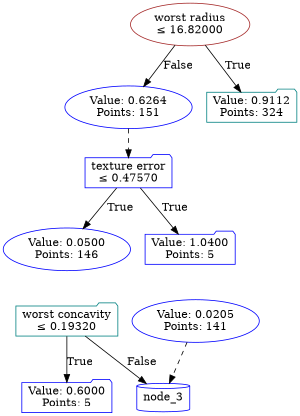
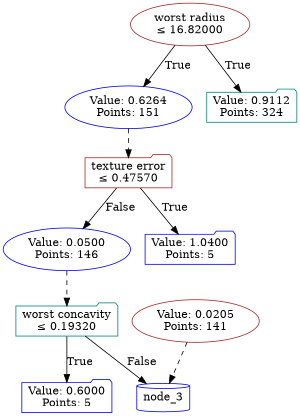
(178, 66) -> (178, 66)
(129, 173) -> (129, 173)
(121, 208) -> (121, 208)
none -> (67, 284)
(196, 321) -> (196, 321)
